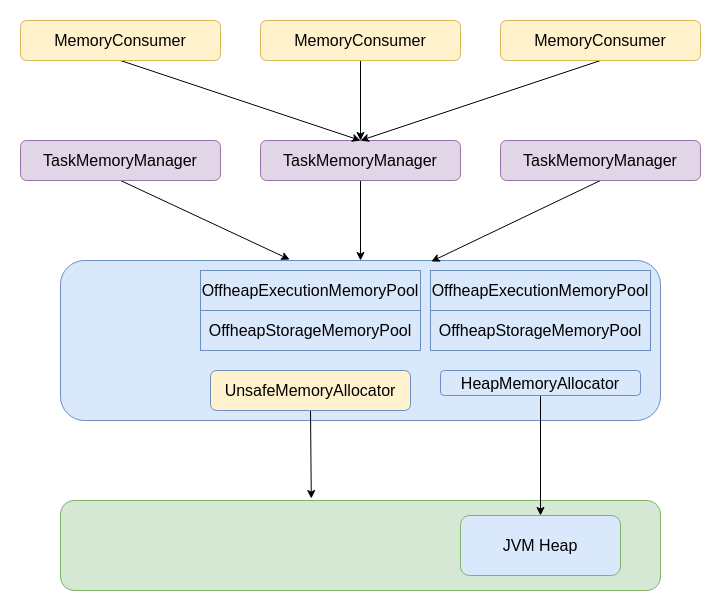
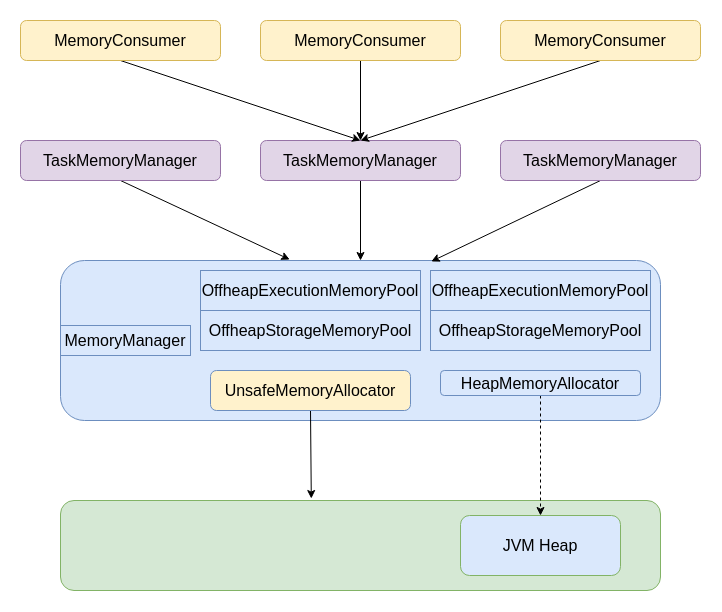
none -> (126, 341)
(541, 453) -> (541, 453)
